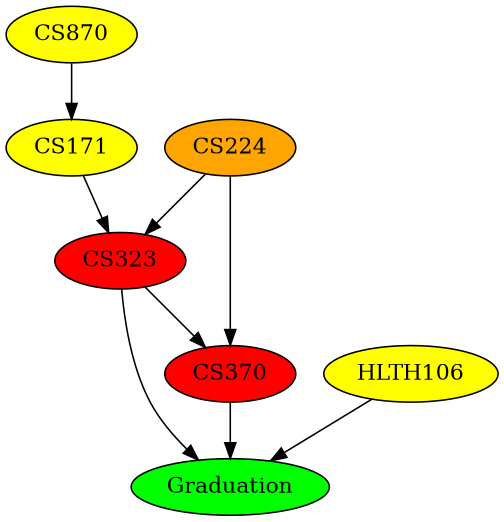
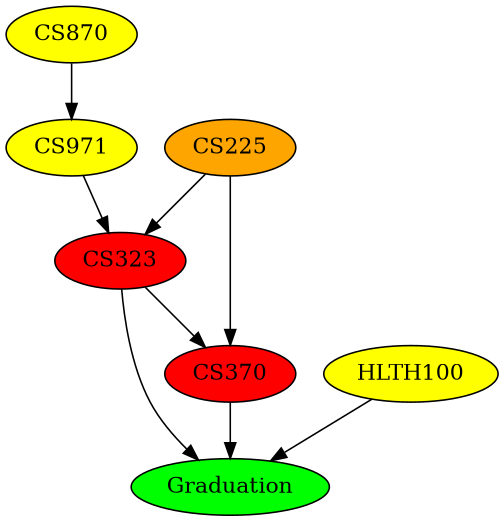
(72, 148) -> (72, 148)
(230, 148) -> (230, 148)
(411, 374) -> (411, 374)
